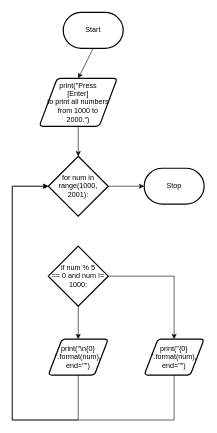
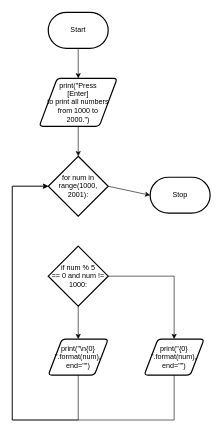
(93, 30) -> (78, 30)
(174, 186) -> (180, 195)
